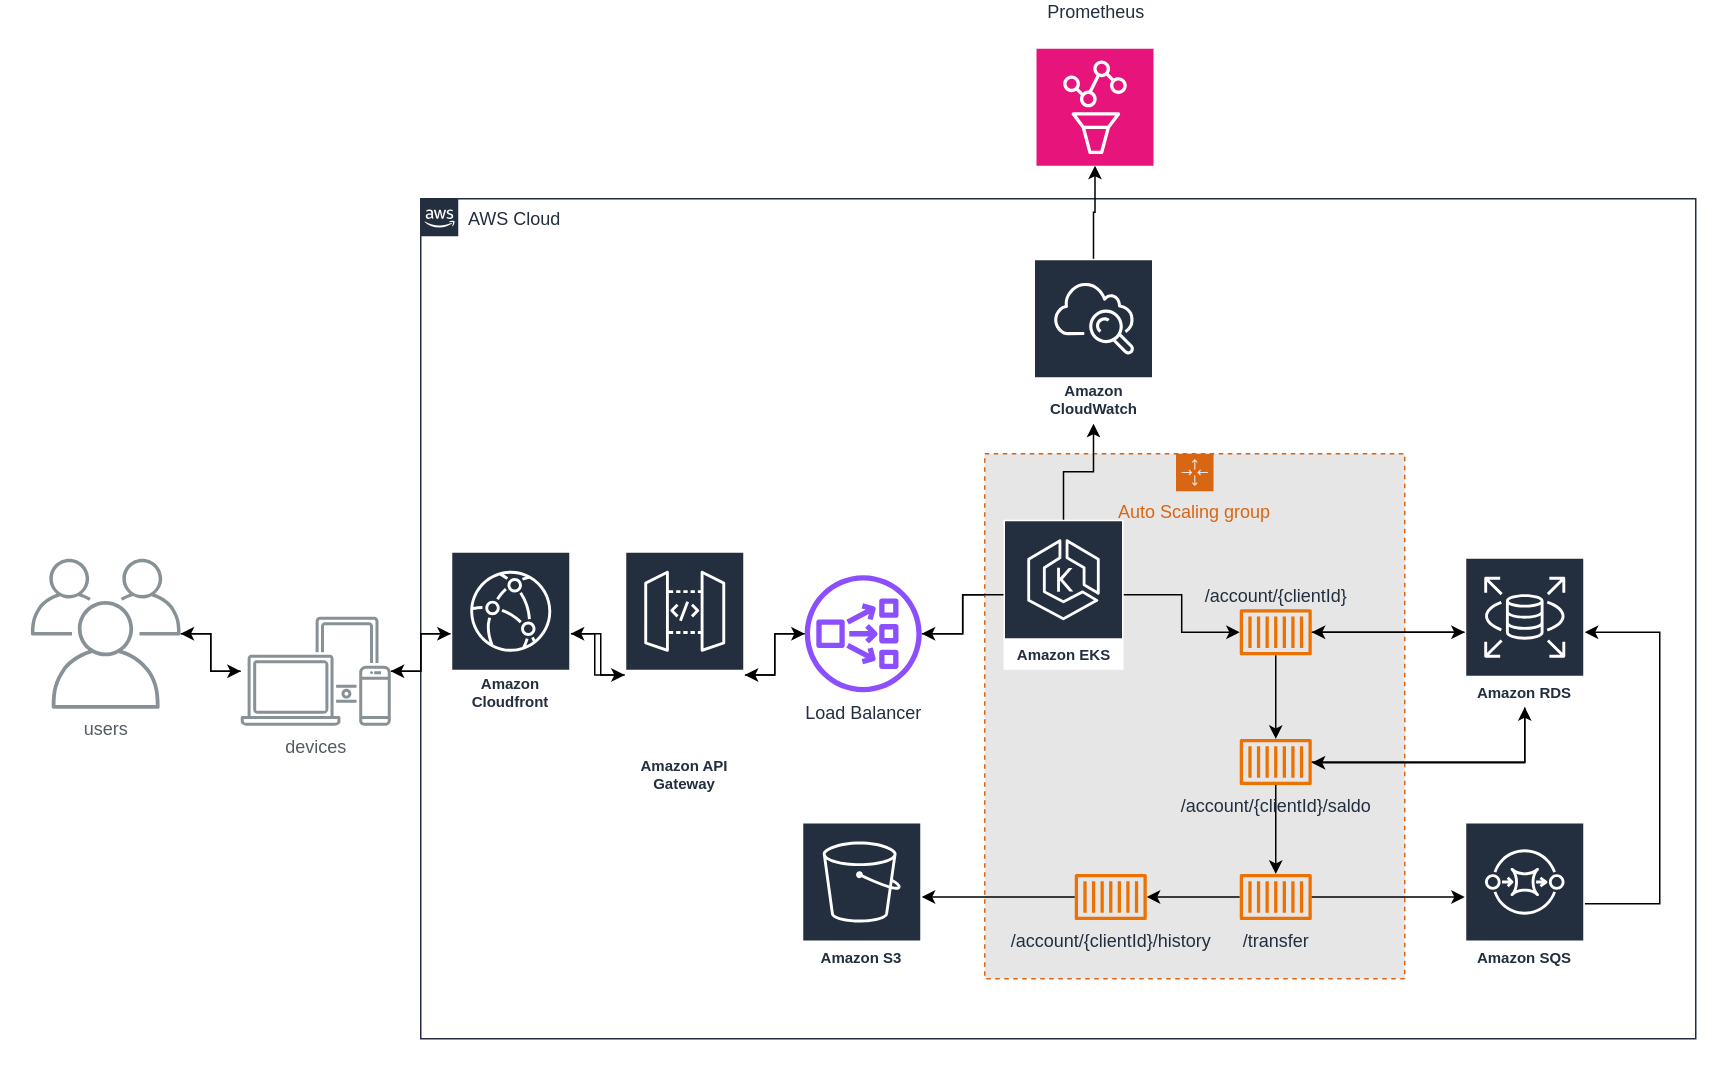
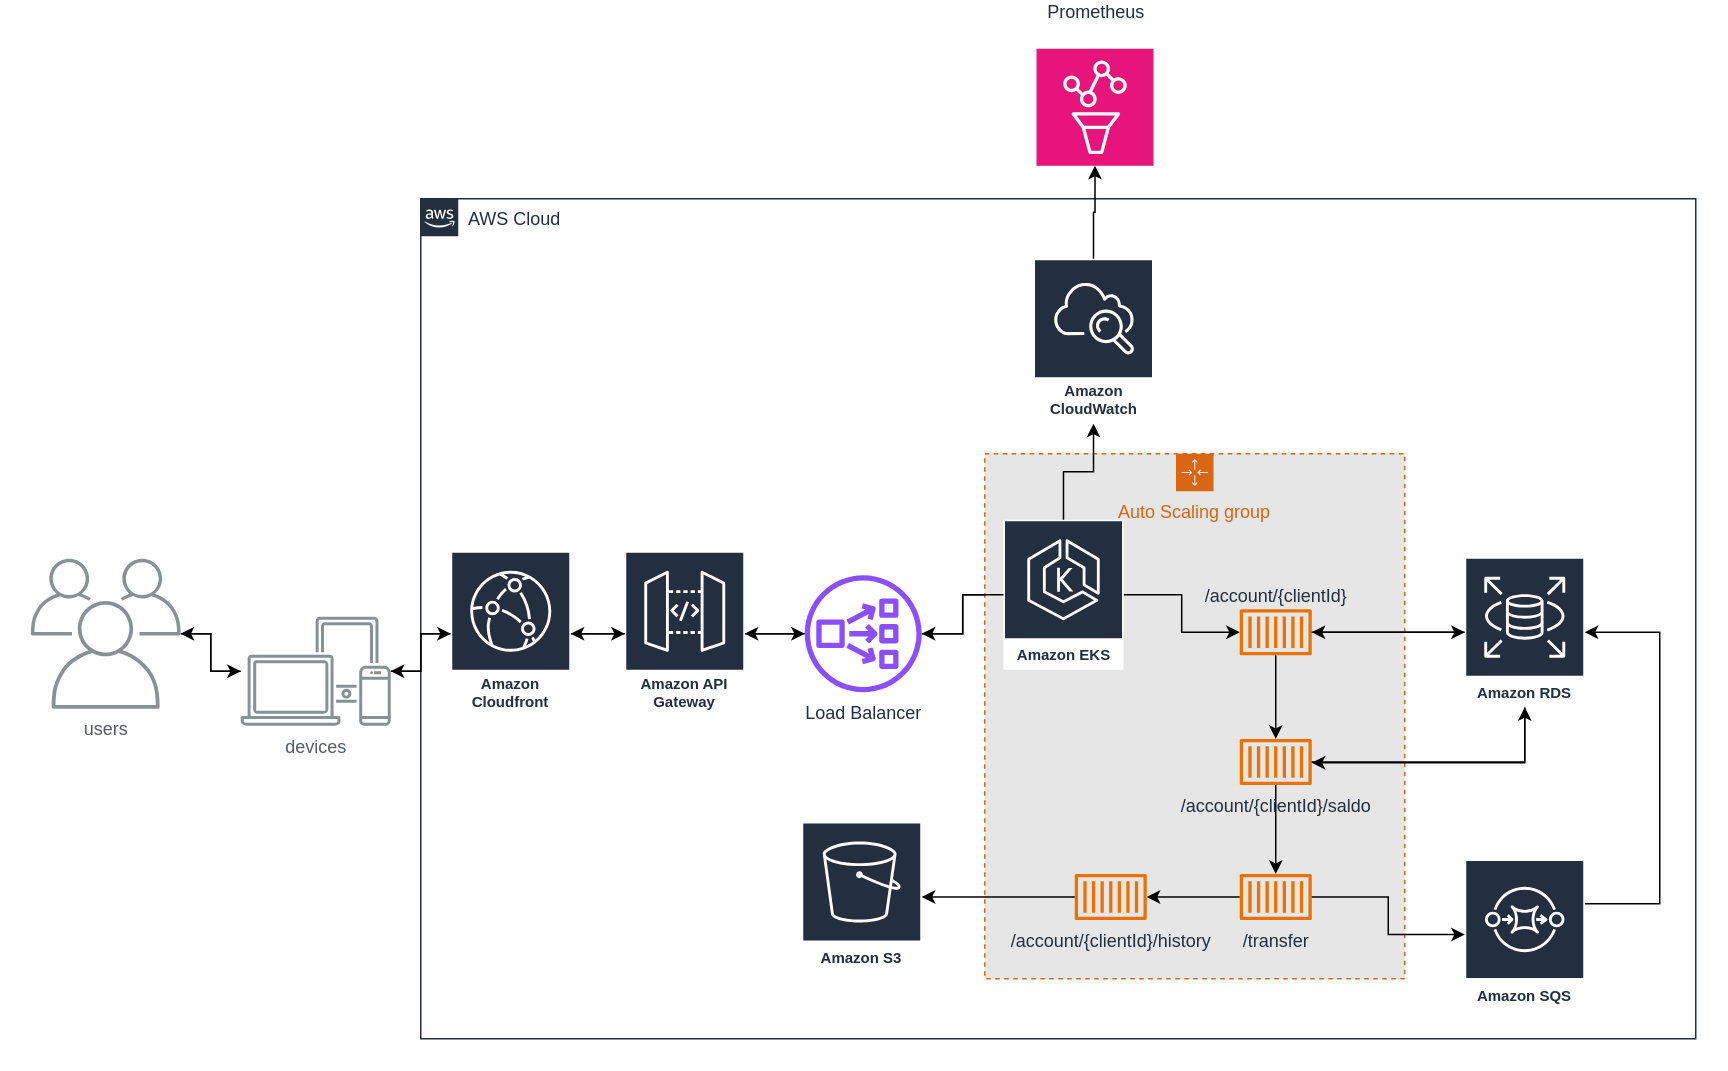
(685, 675) -> (685, 634)
(1525, 897) -> (1525, 935)
